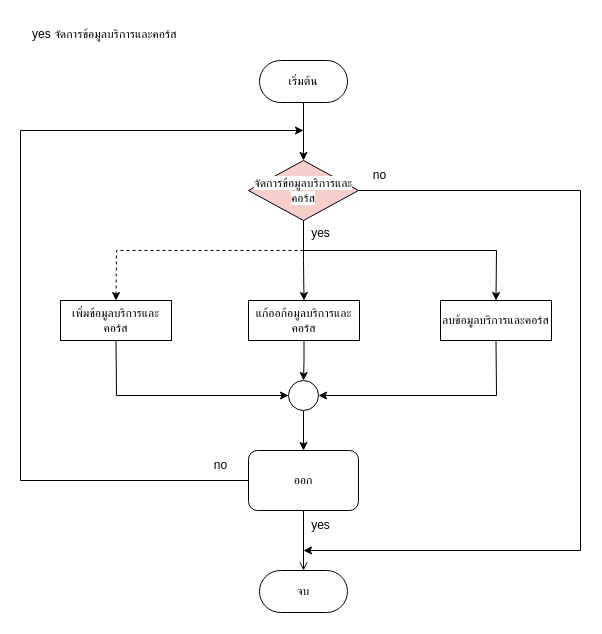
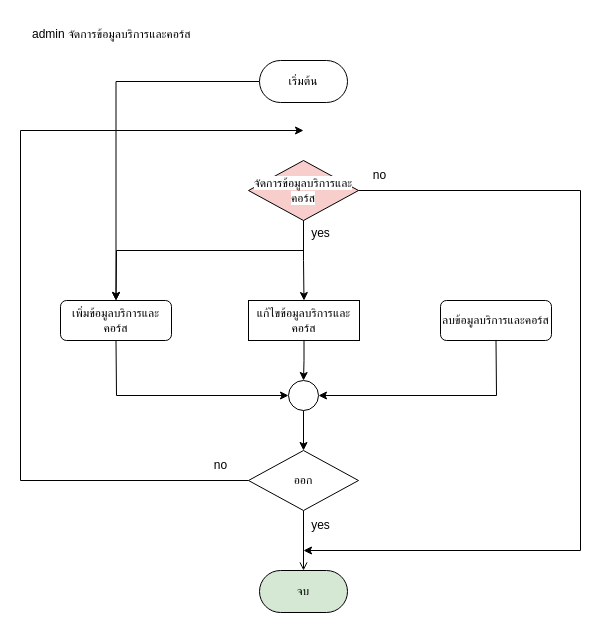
(127, 42) -> (127, 42)
(304, 128) -> (116, 93)
(210, 251) -> (210, 251)
(423, 251) -> none
(116, 321) -> (116, 321)
(304, 321) -> (304, 321)
(496, 321) -> (496, 321)
(304, 481) -> (304, 481)
(304, 592) -> (304, 592)
